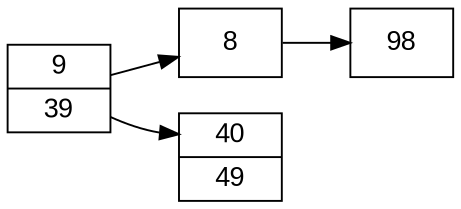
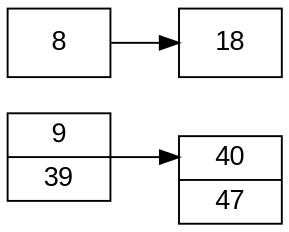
(402, 43) -> (230, 43)
(135, 68) -> none
(230, 178) -> (230, 201)
